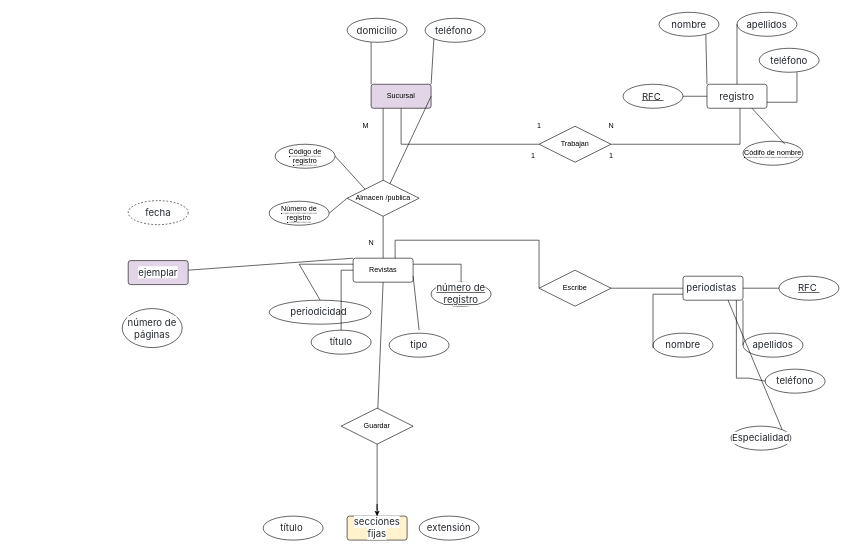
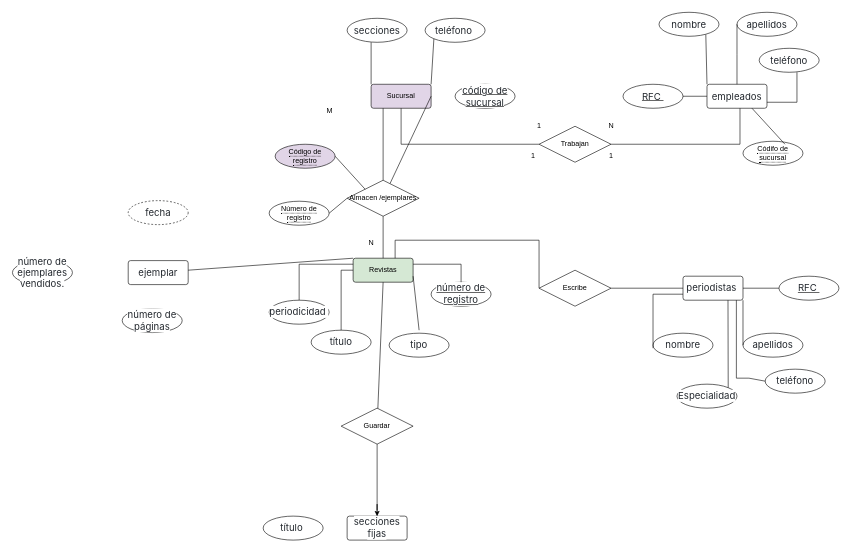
(377, 30) -> (377, 30)
none -> (485, 96)
(737, 96) -> (737, 96)
(371, 126) -> (335, 111)
(773, 153) -> (773, 153)
(305, 156) -> (305, 156)
(383, 198) -> (383, 198)
(383, 270) -> (383, 270)
none -> (42, 273)
(158, 273) -> (158, 273)
(320, 312) -> (299, 312)
(152, 328) -> (152, 321)
(761, 438) -> (707, 396)
(377, 528) -> (377, 528)
(449, 528) -> none
